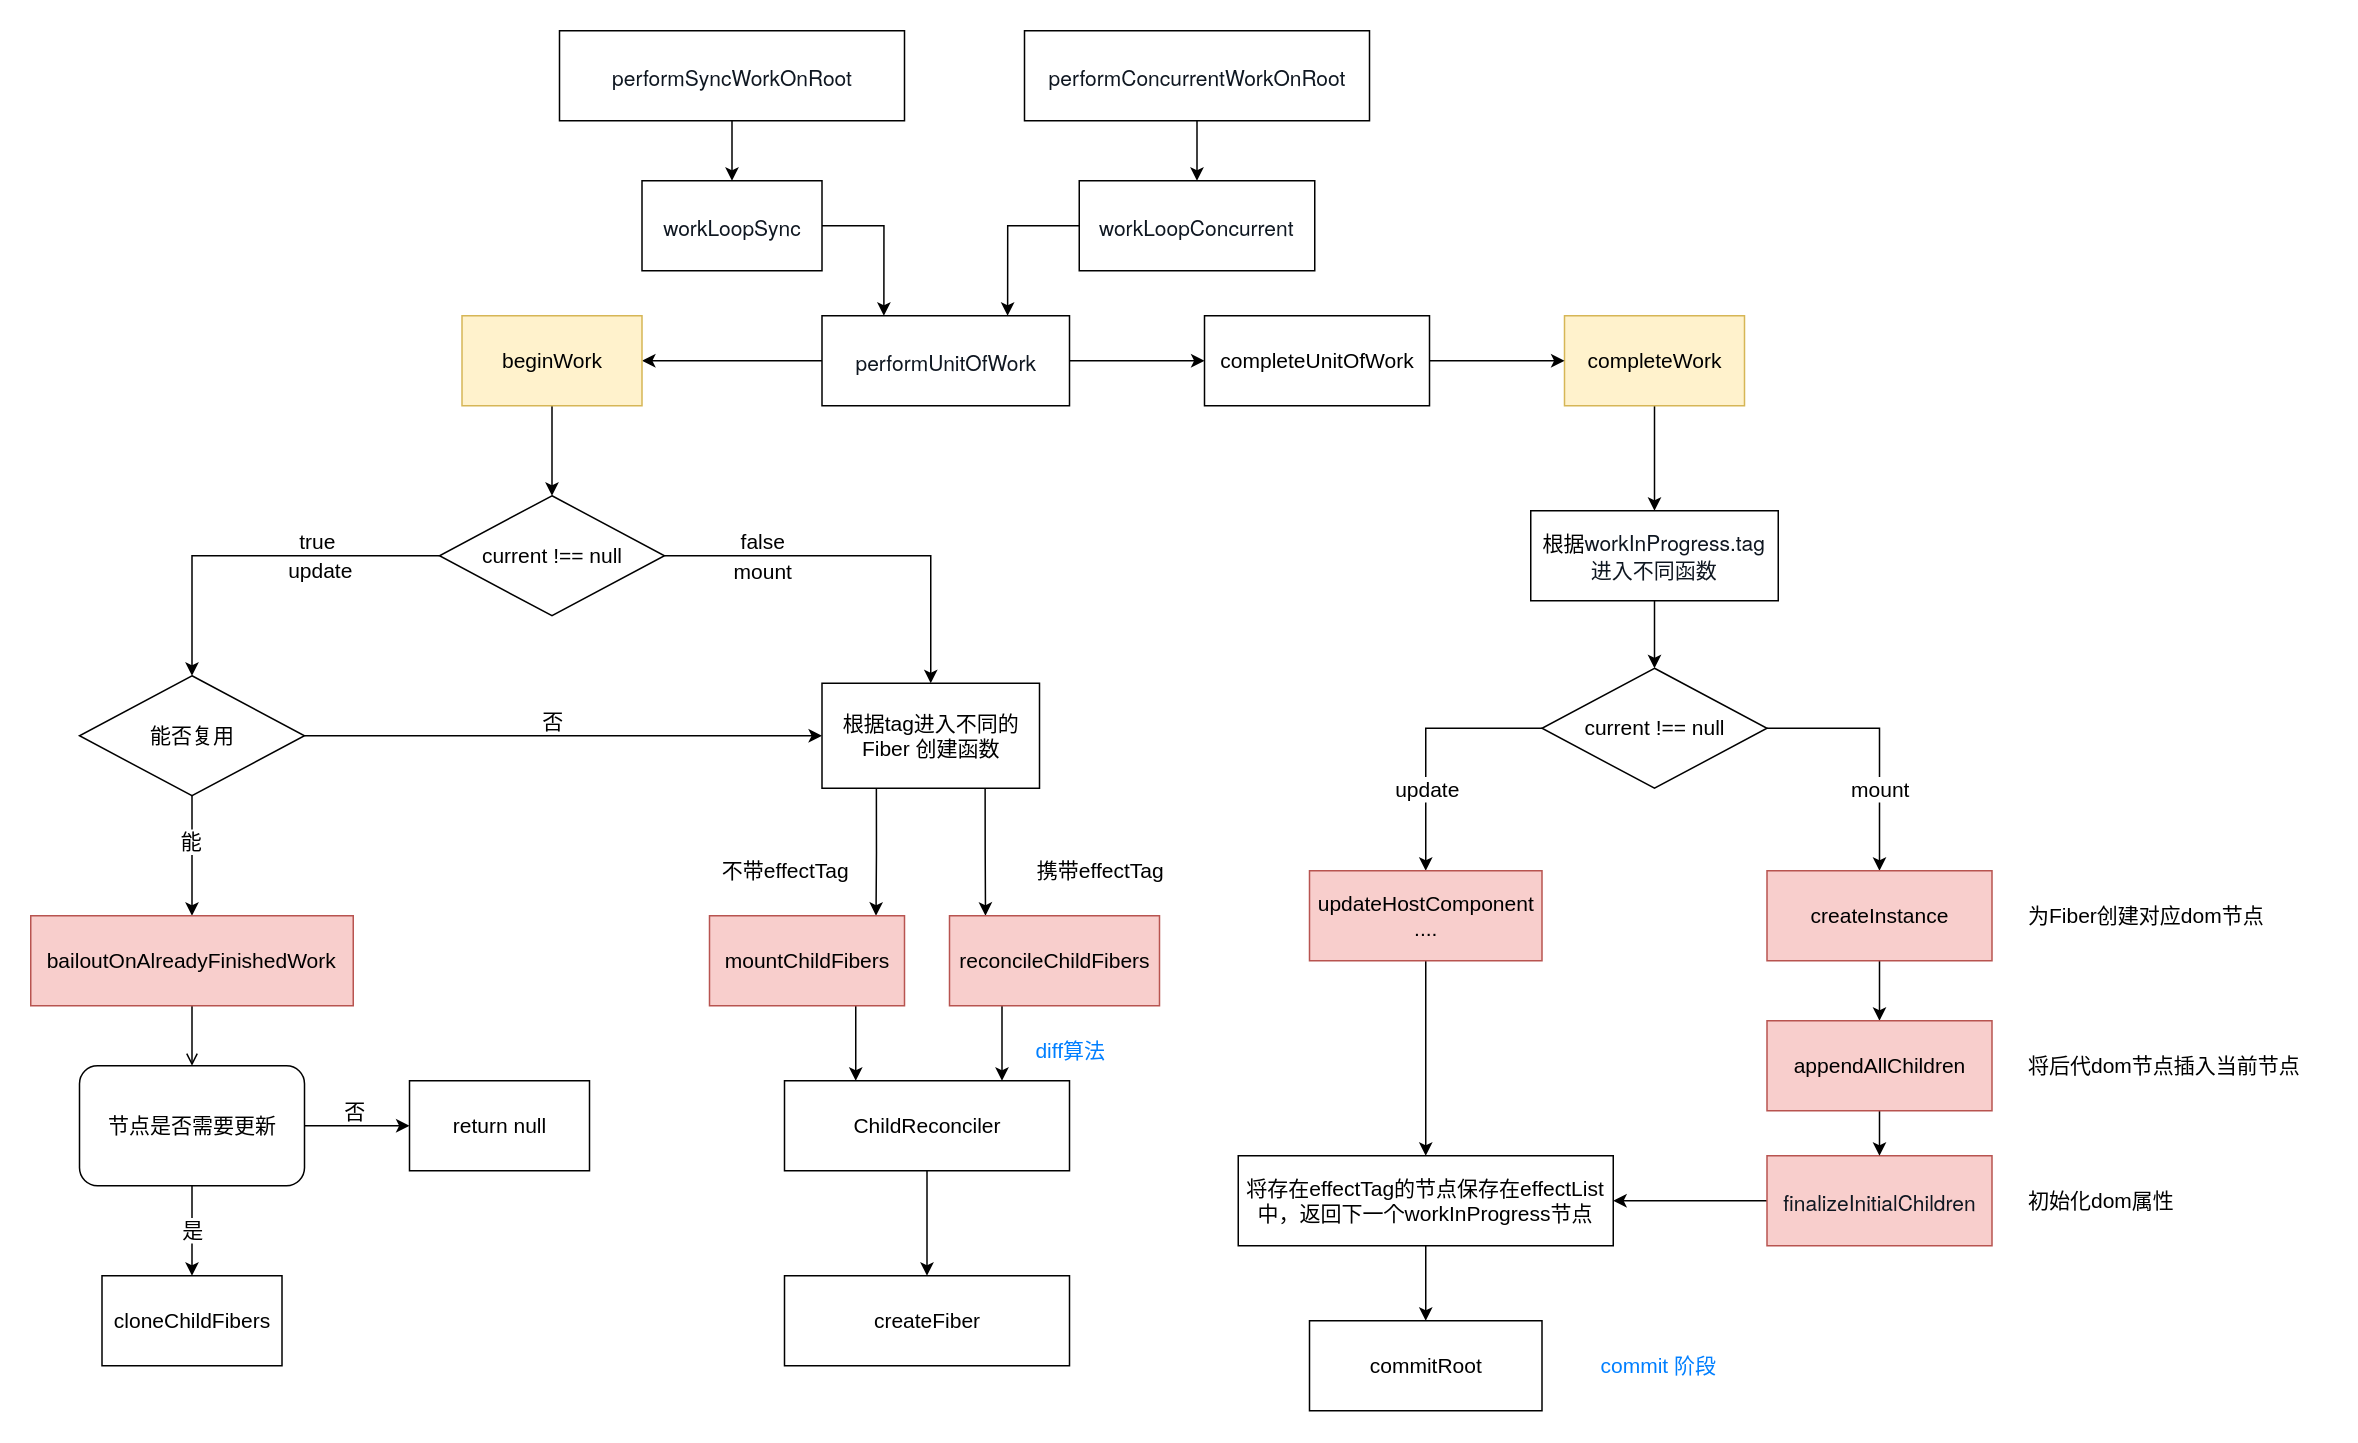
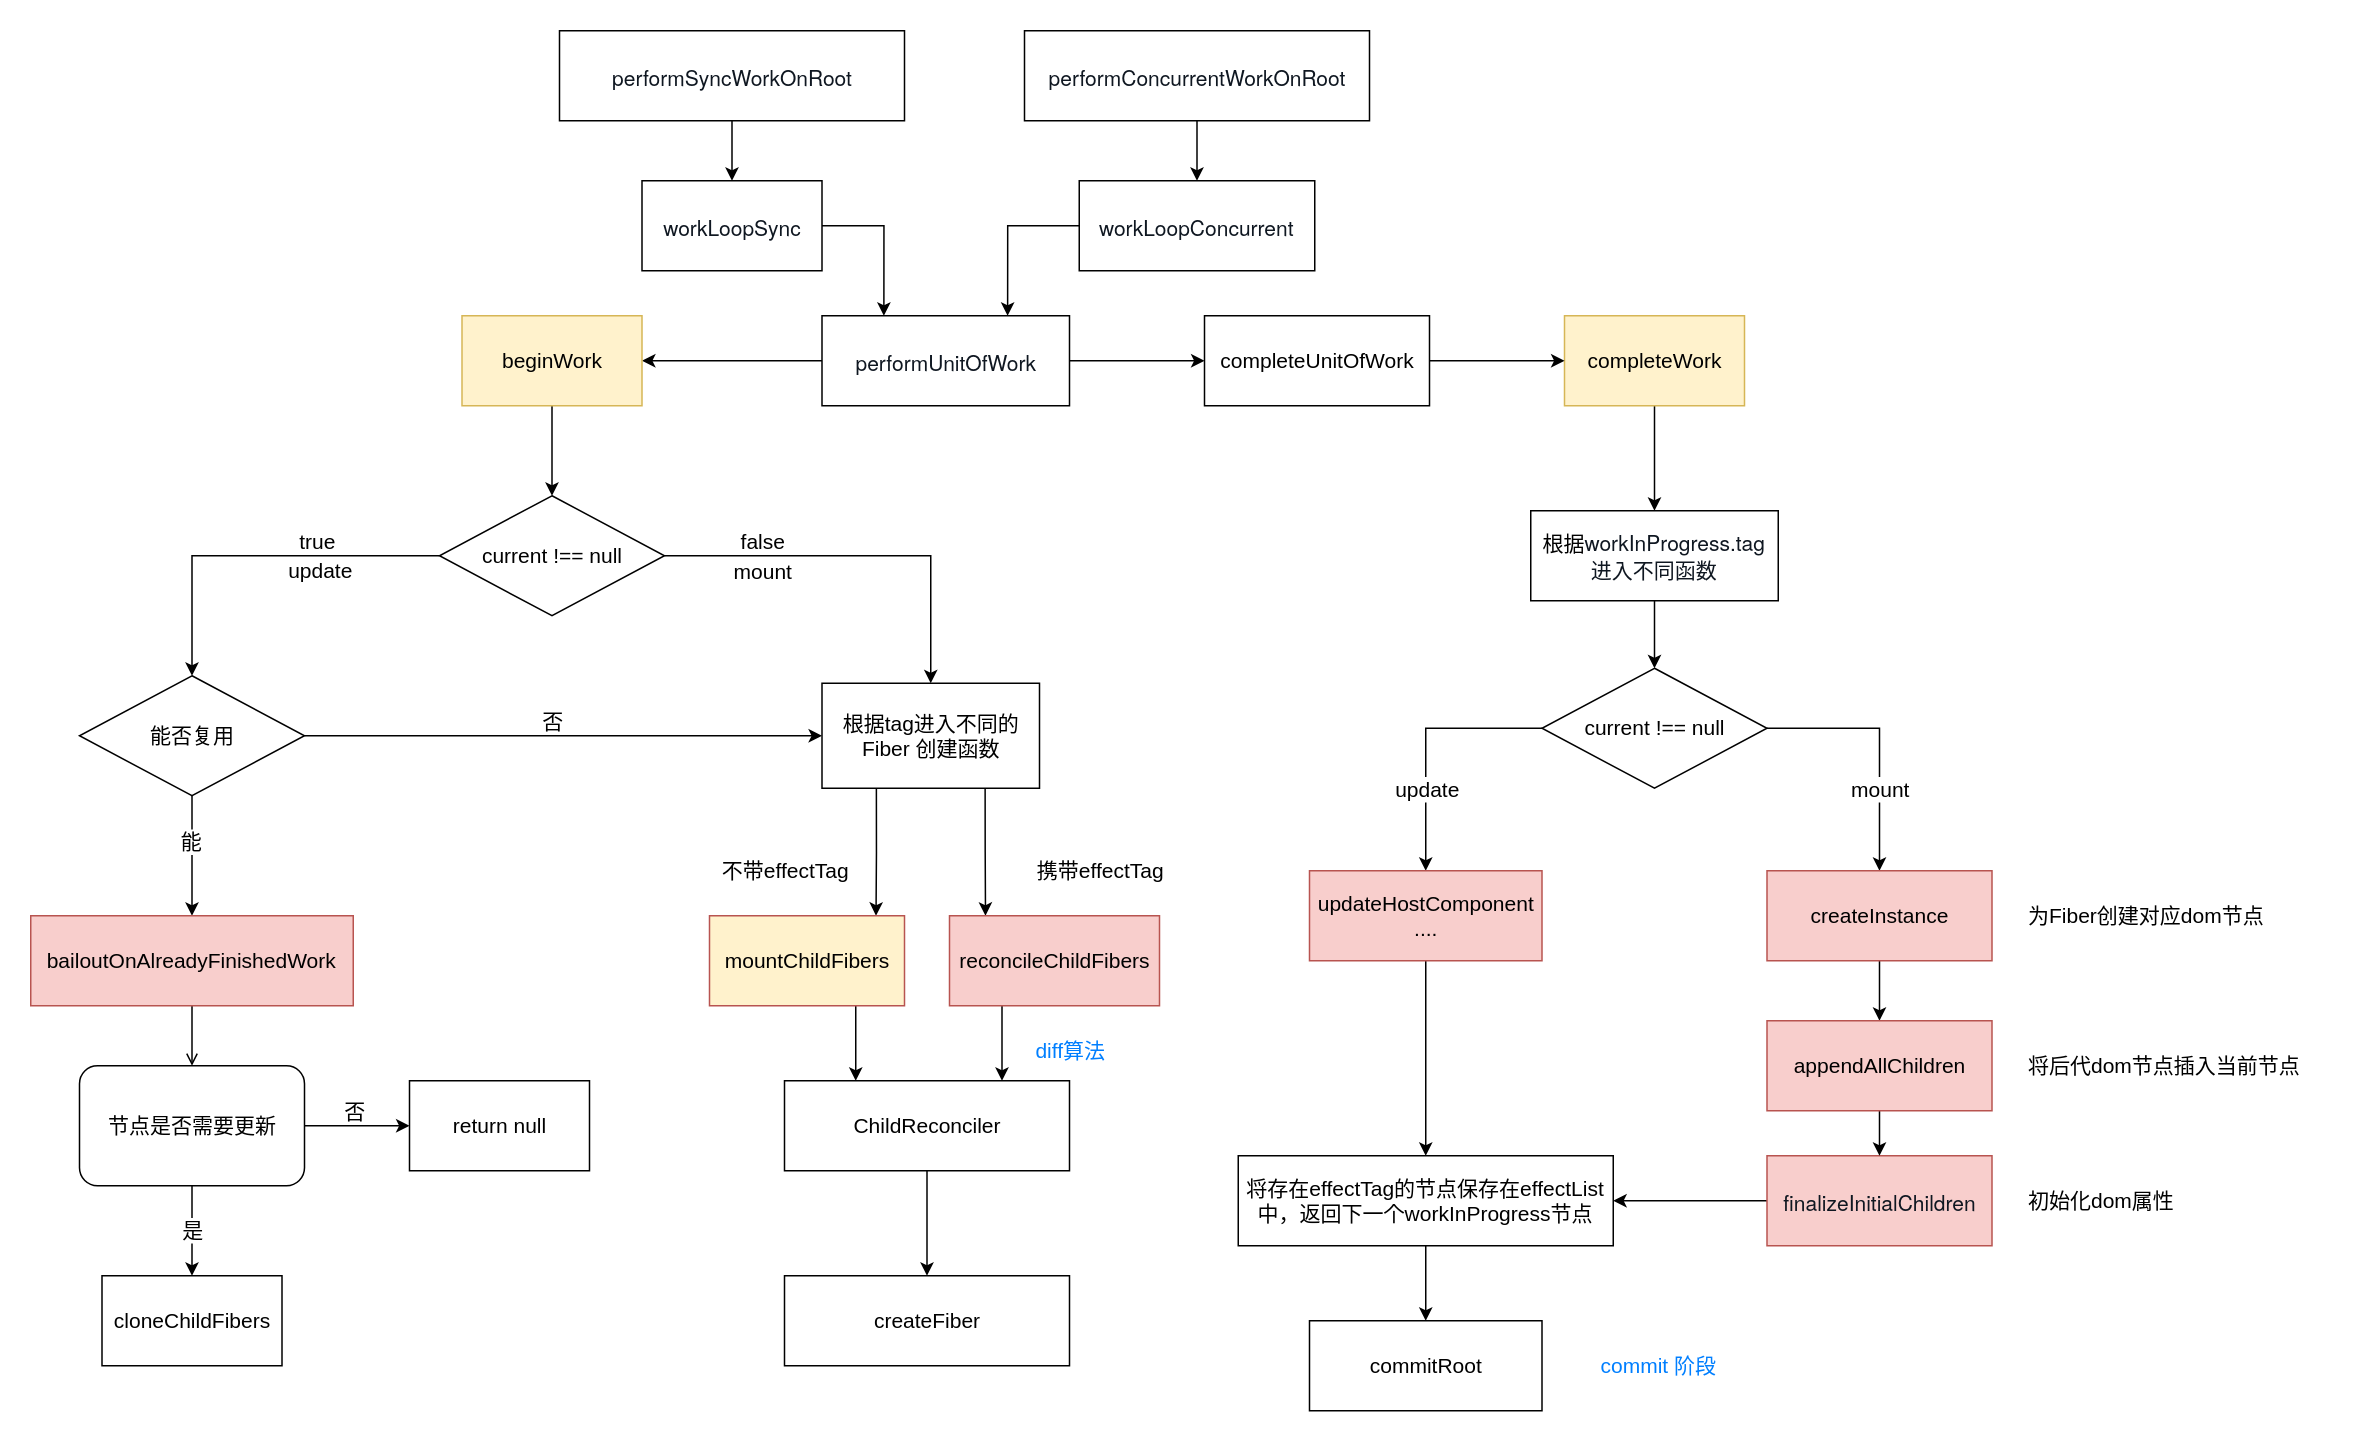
(807, 961) -> (807, 961)
